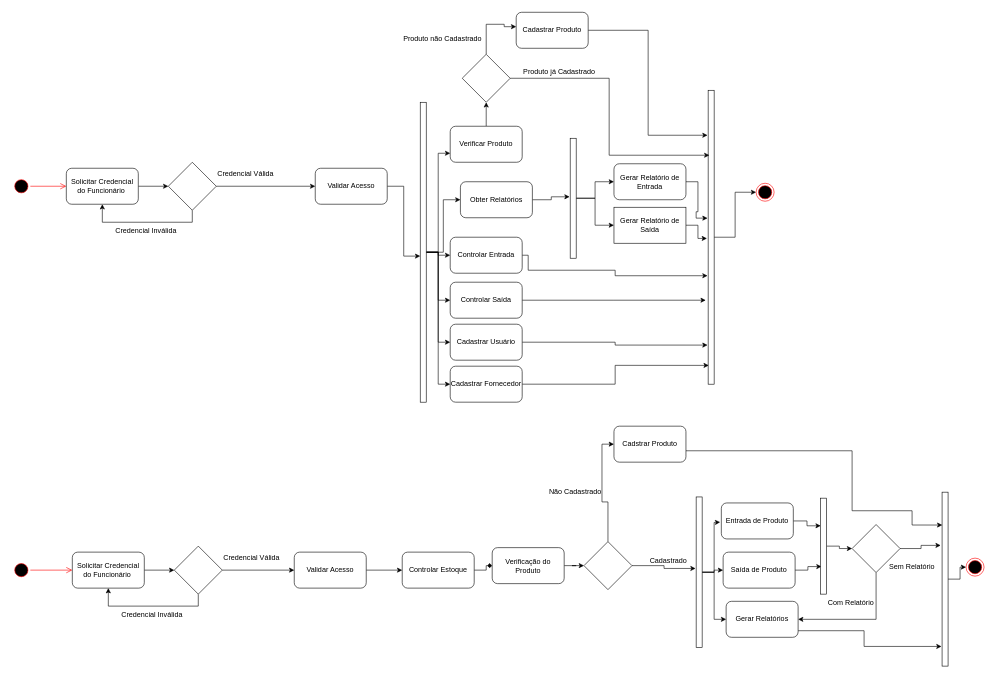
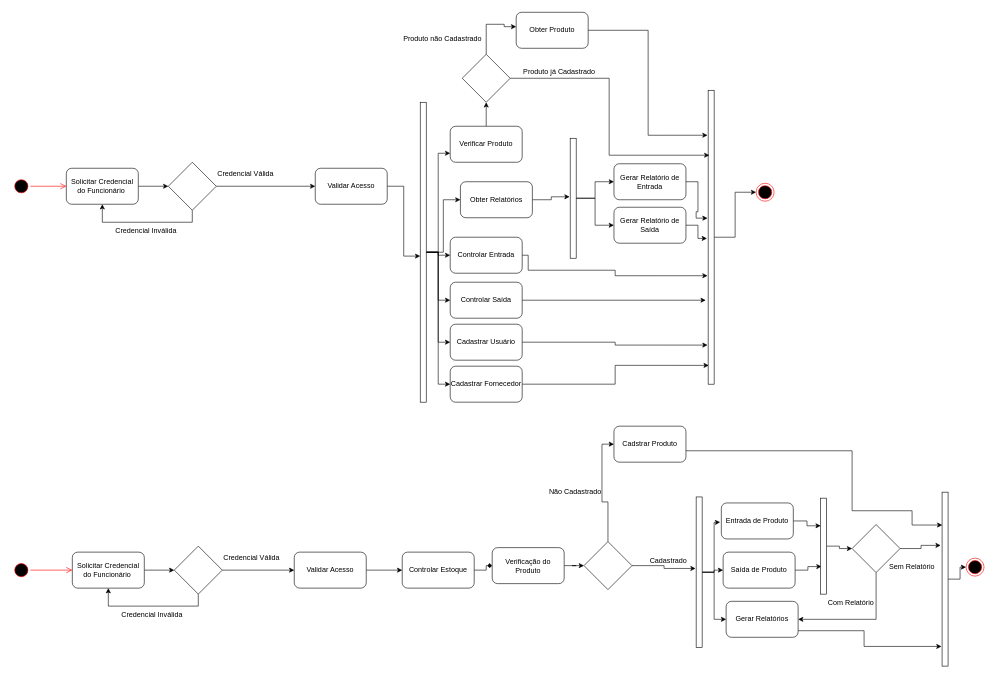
(552, 30) -> (552, 30)
(650, 225) -> (650, 225)
